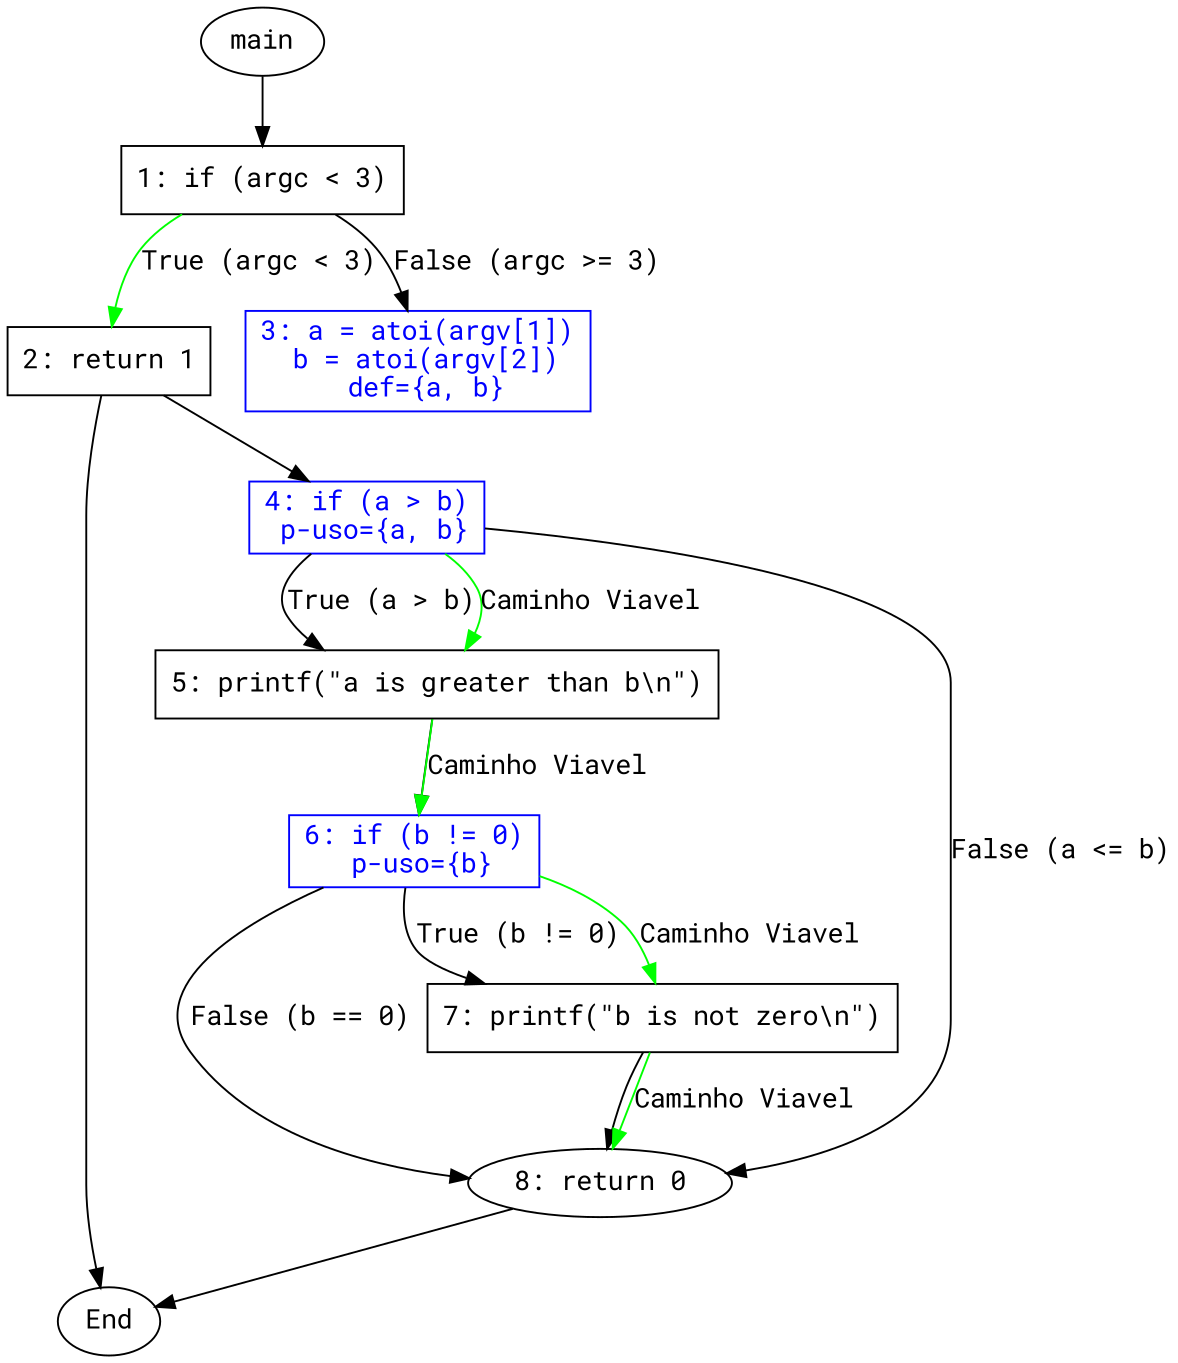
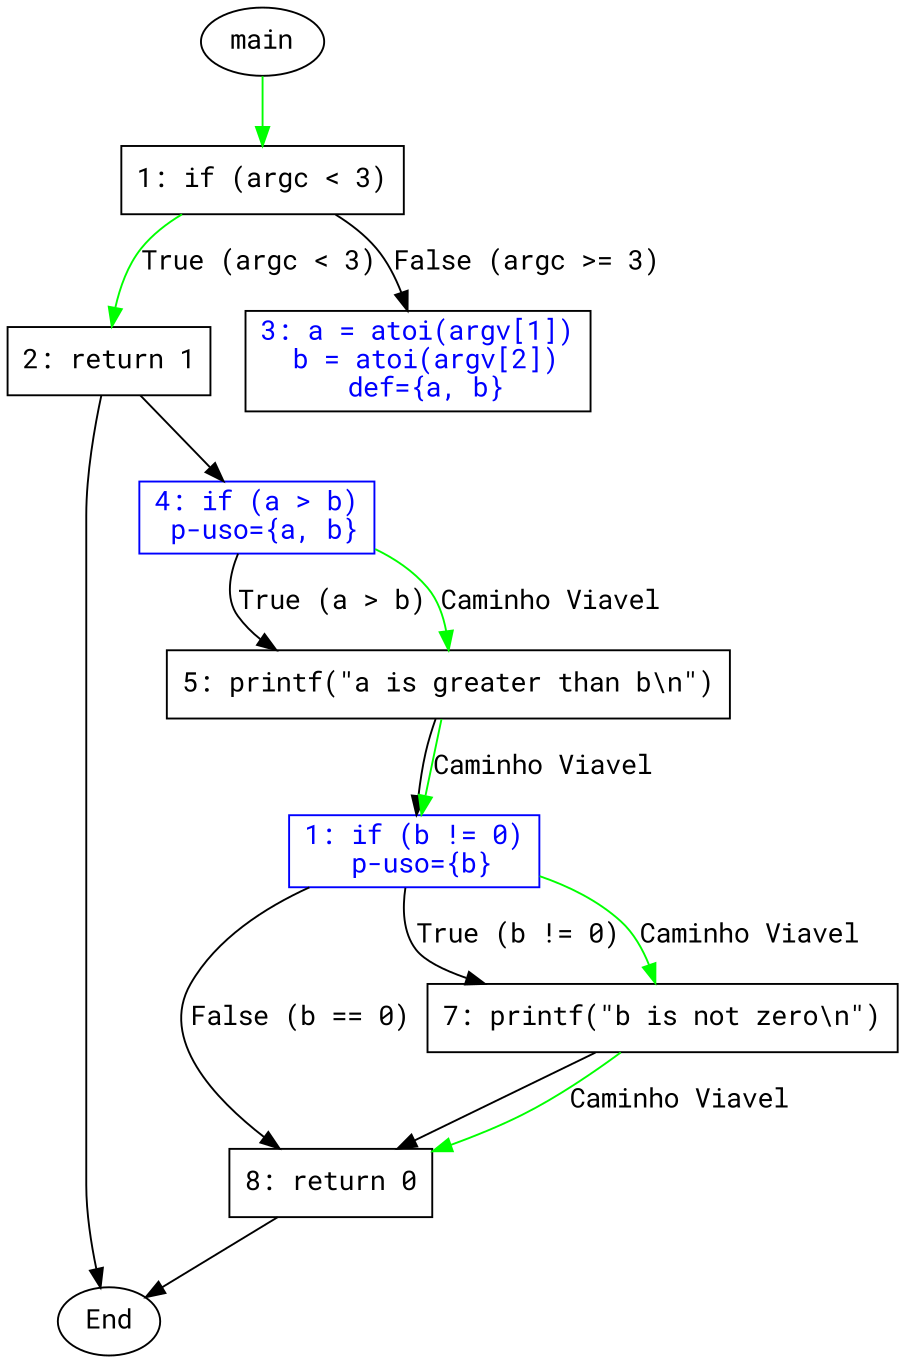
(263, 102) -> (263, 102)
(418, 361) -> (418, 361)
(951, 734) -> none
(414, 851) -> (414, 851)
(600, 1183) -> (331, 1183)
